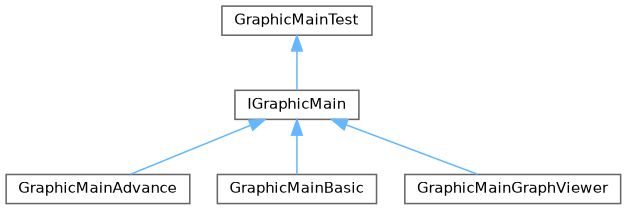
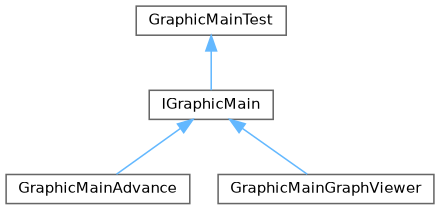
(297, 189) -> none
